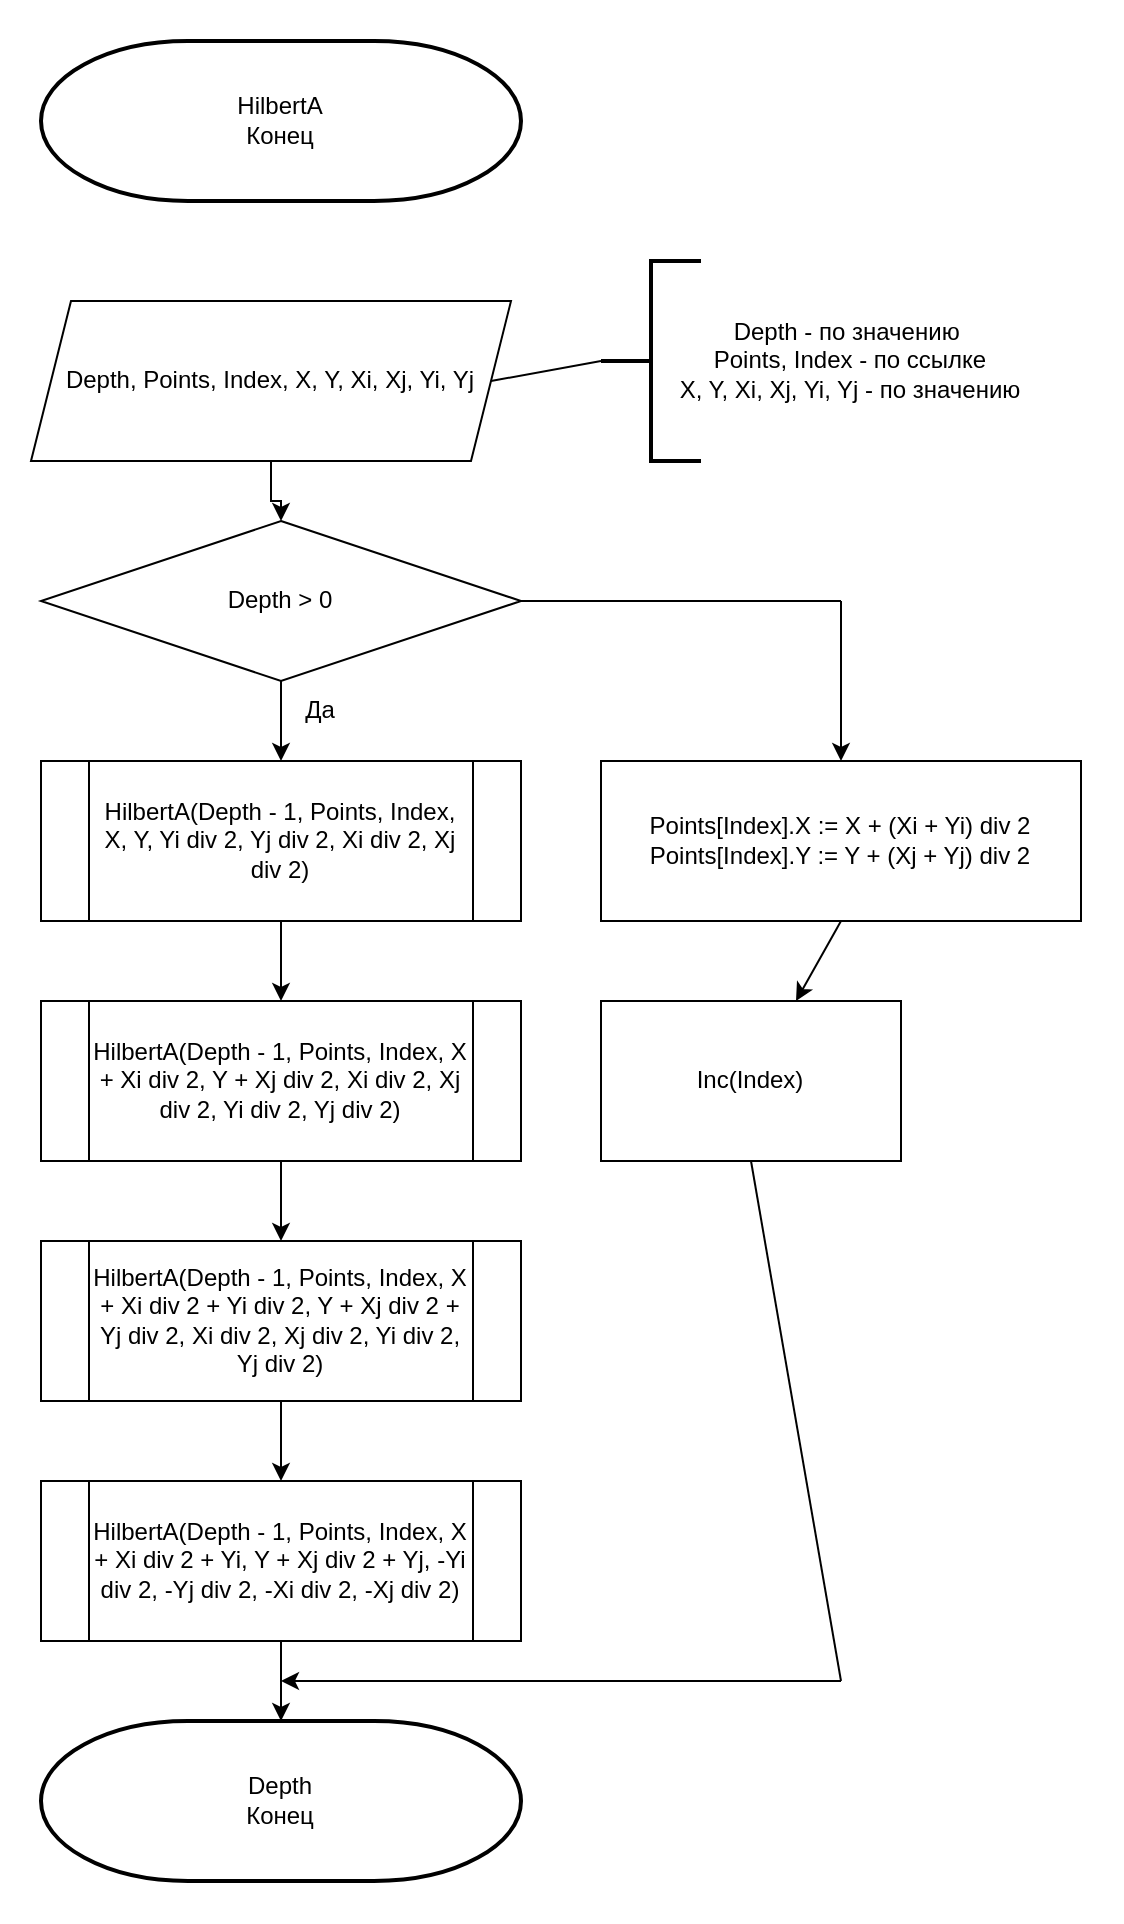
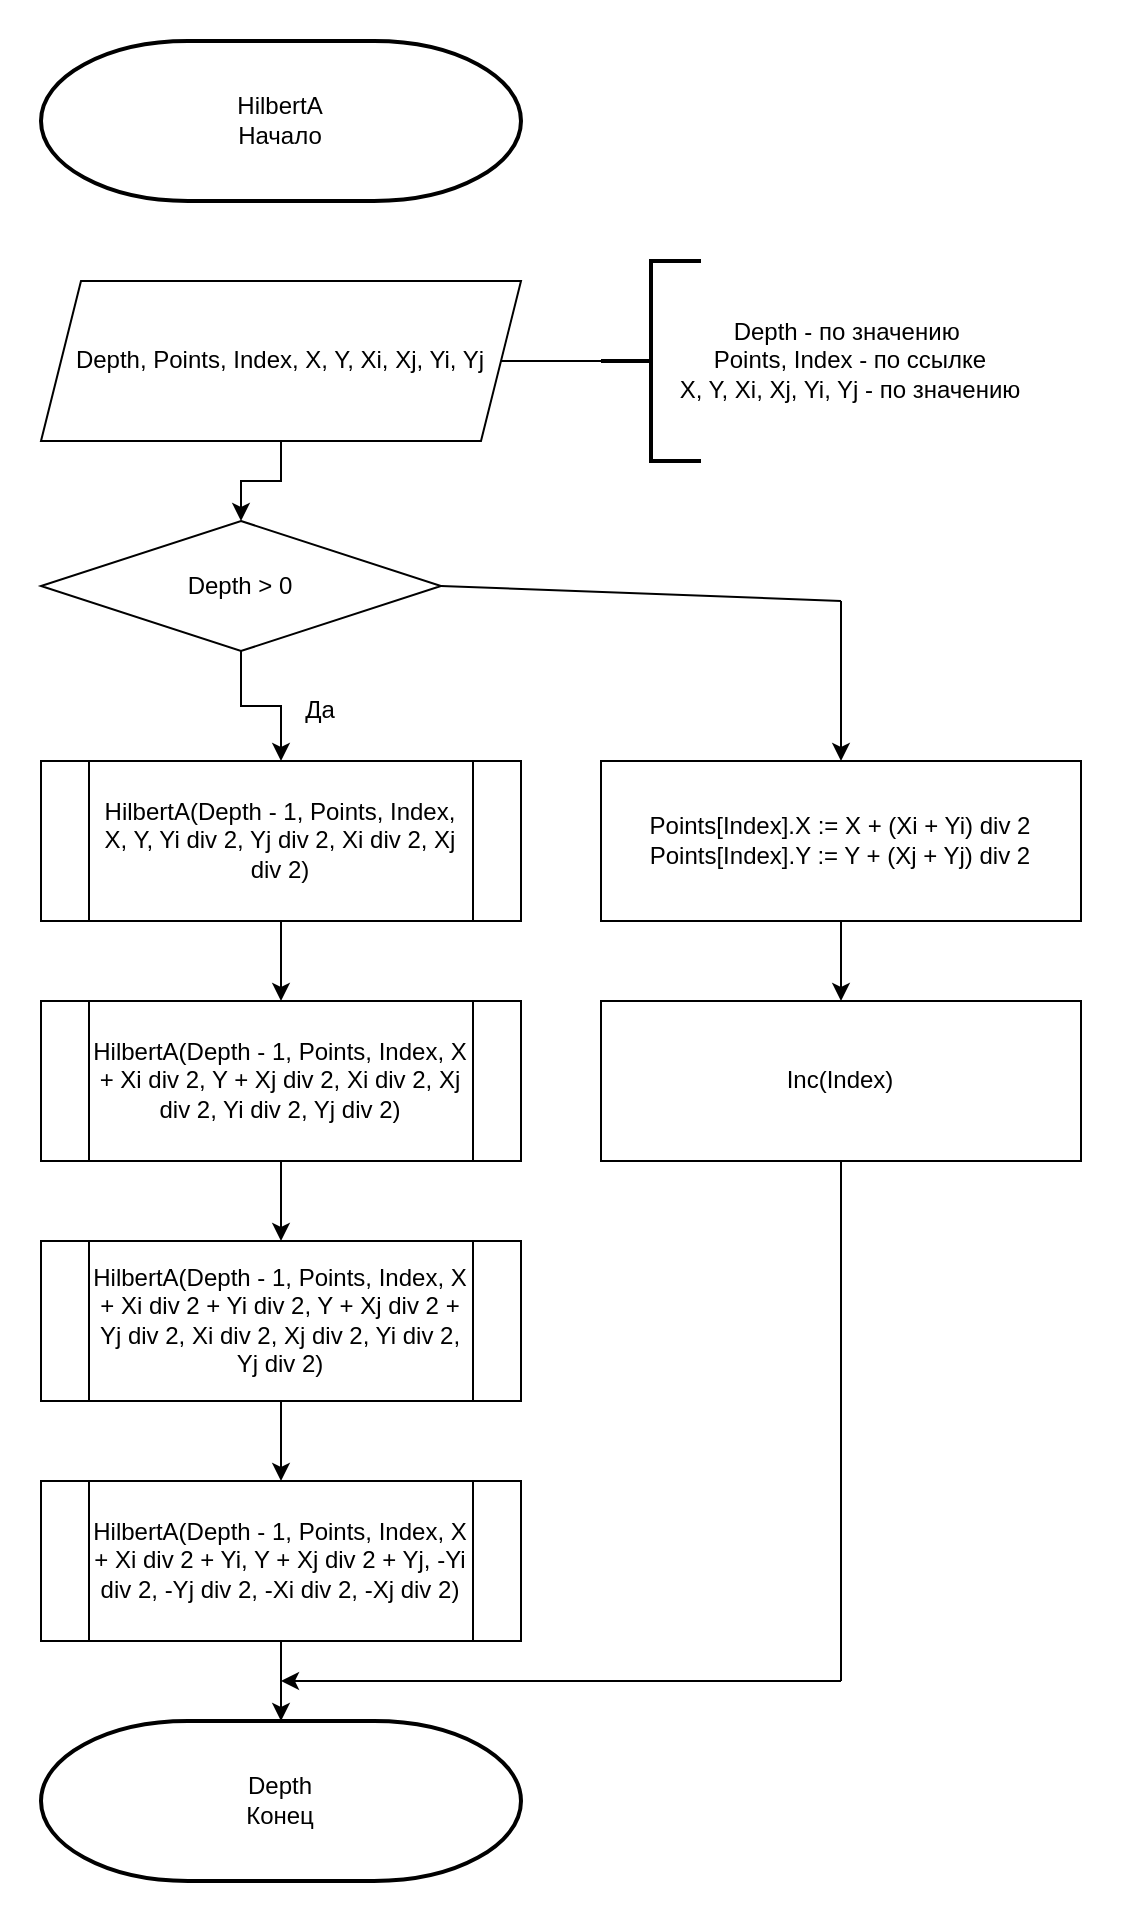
(281, 121) -> (281, 121)
(271, 381) -> (281, 361)
(281, 601) -> (241, 586)
(751, 1081) -> (841, 1081)
